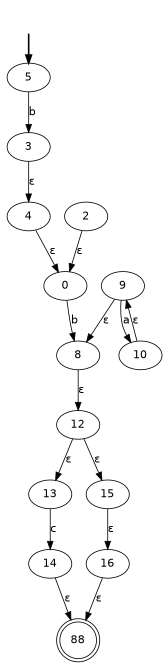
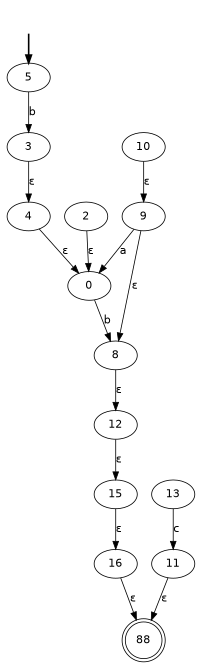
(121, 318) -> (119, 248)
(66, 456) -> none
(50, 564) -> (173, 564)
